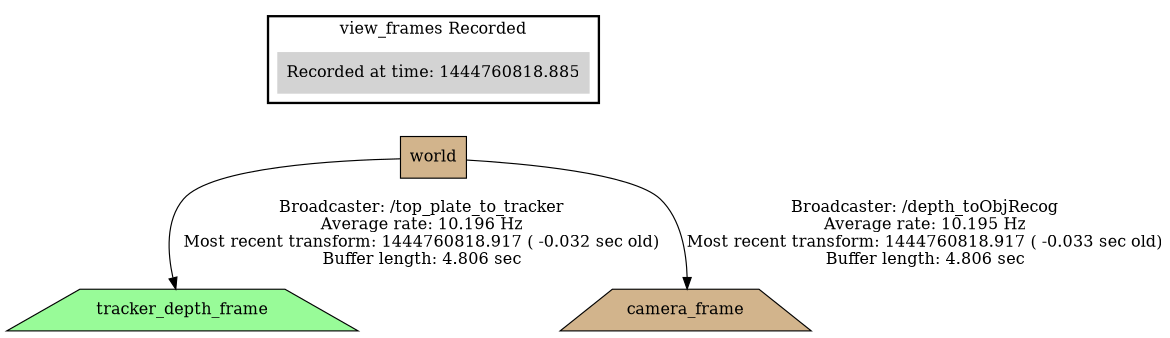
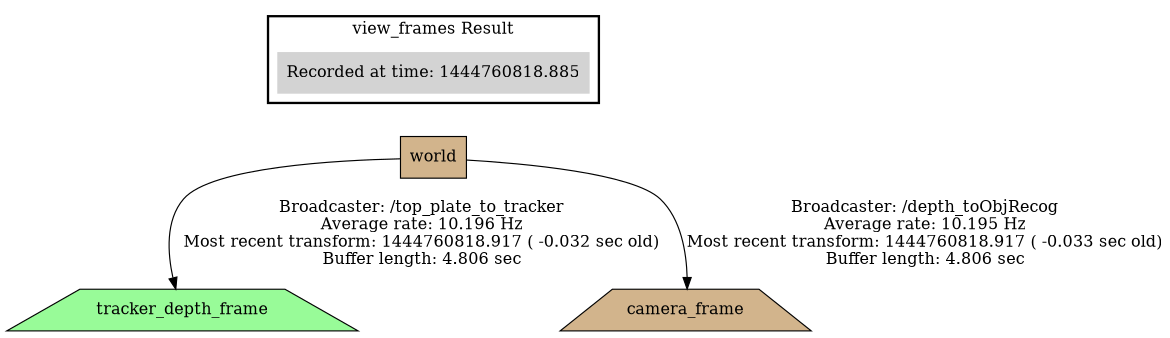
(433, 30) -> (433, 30)
